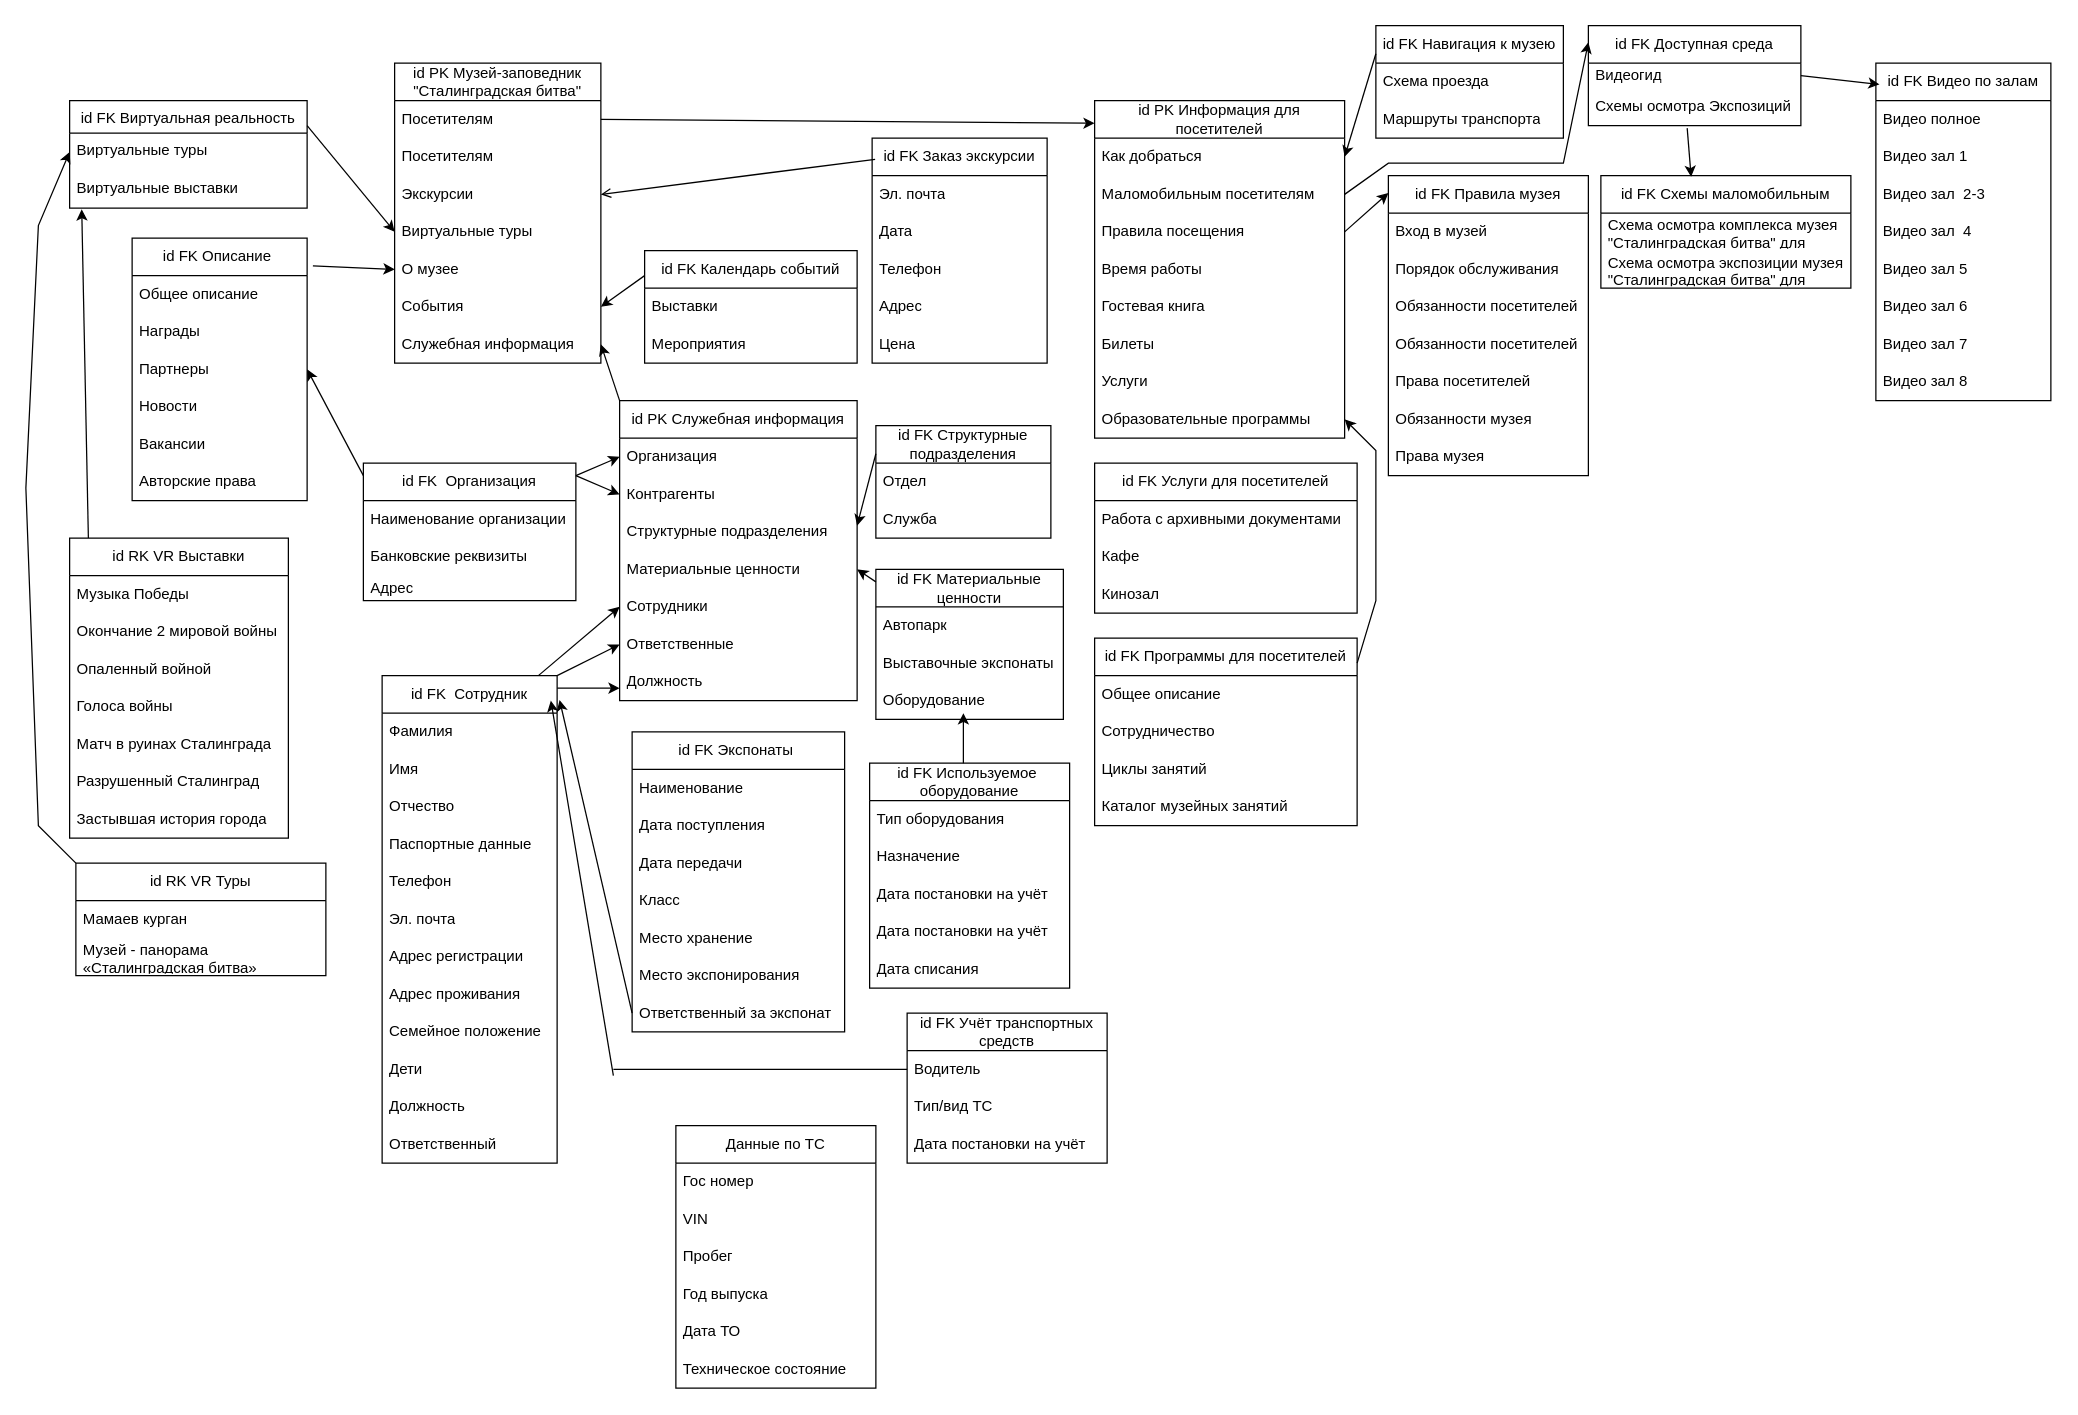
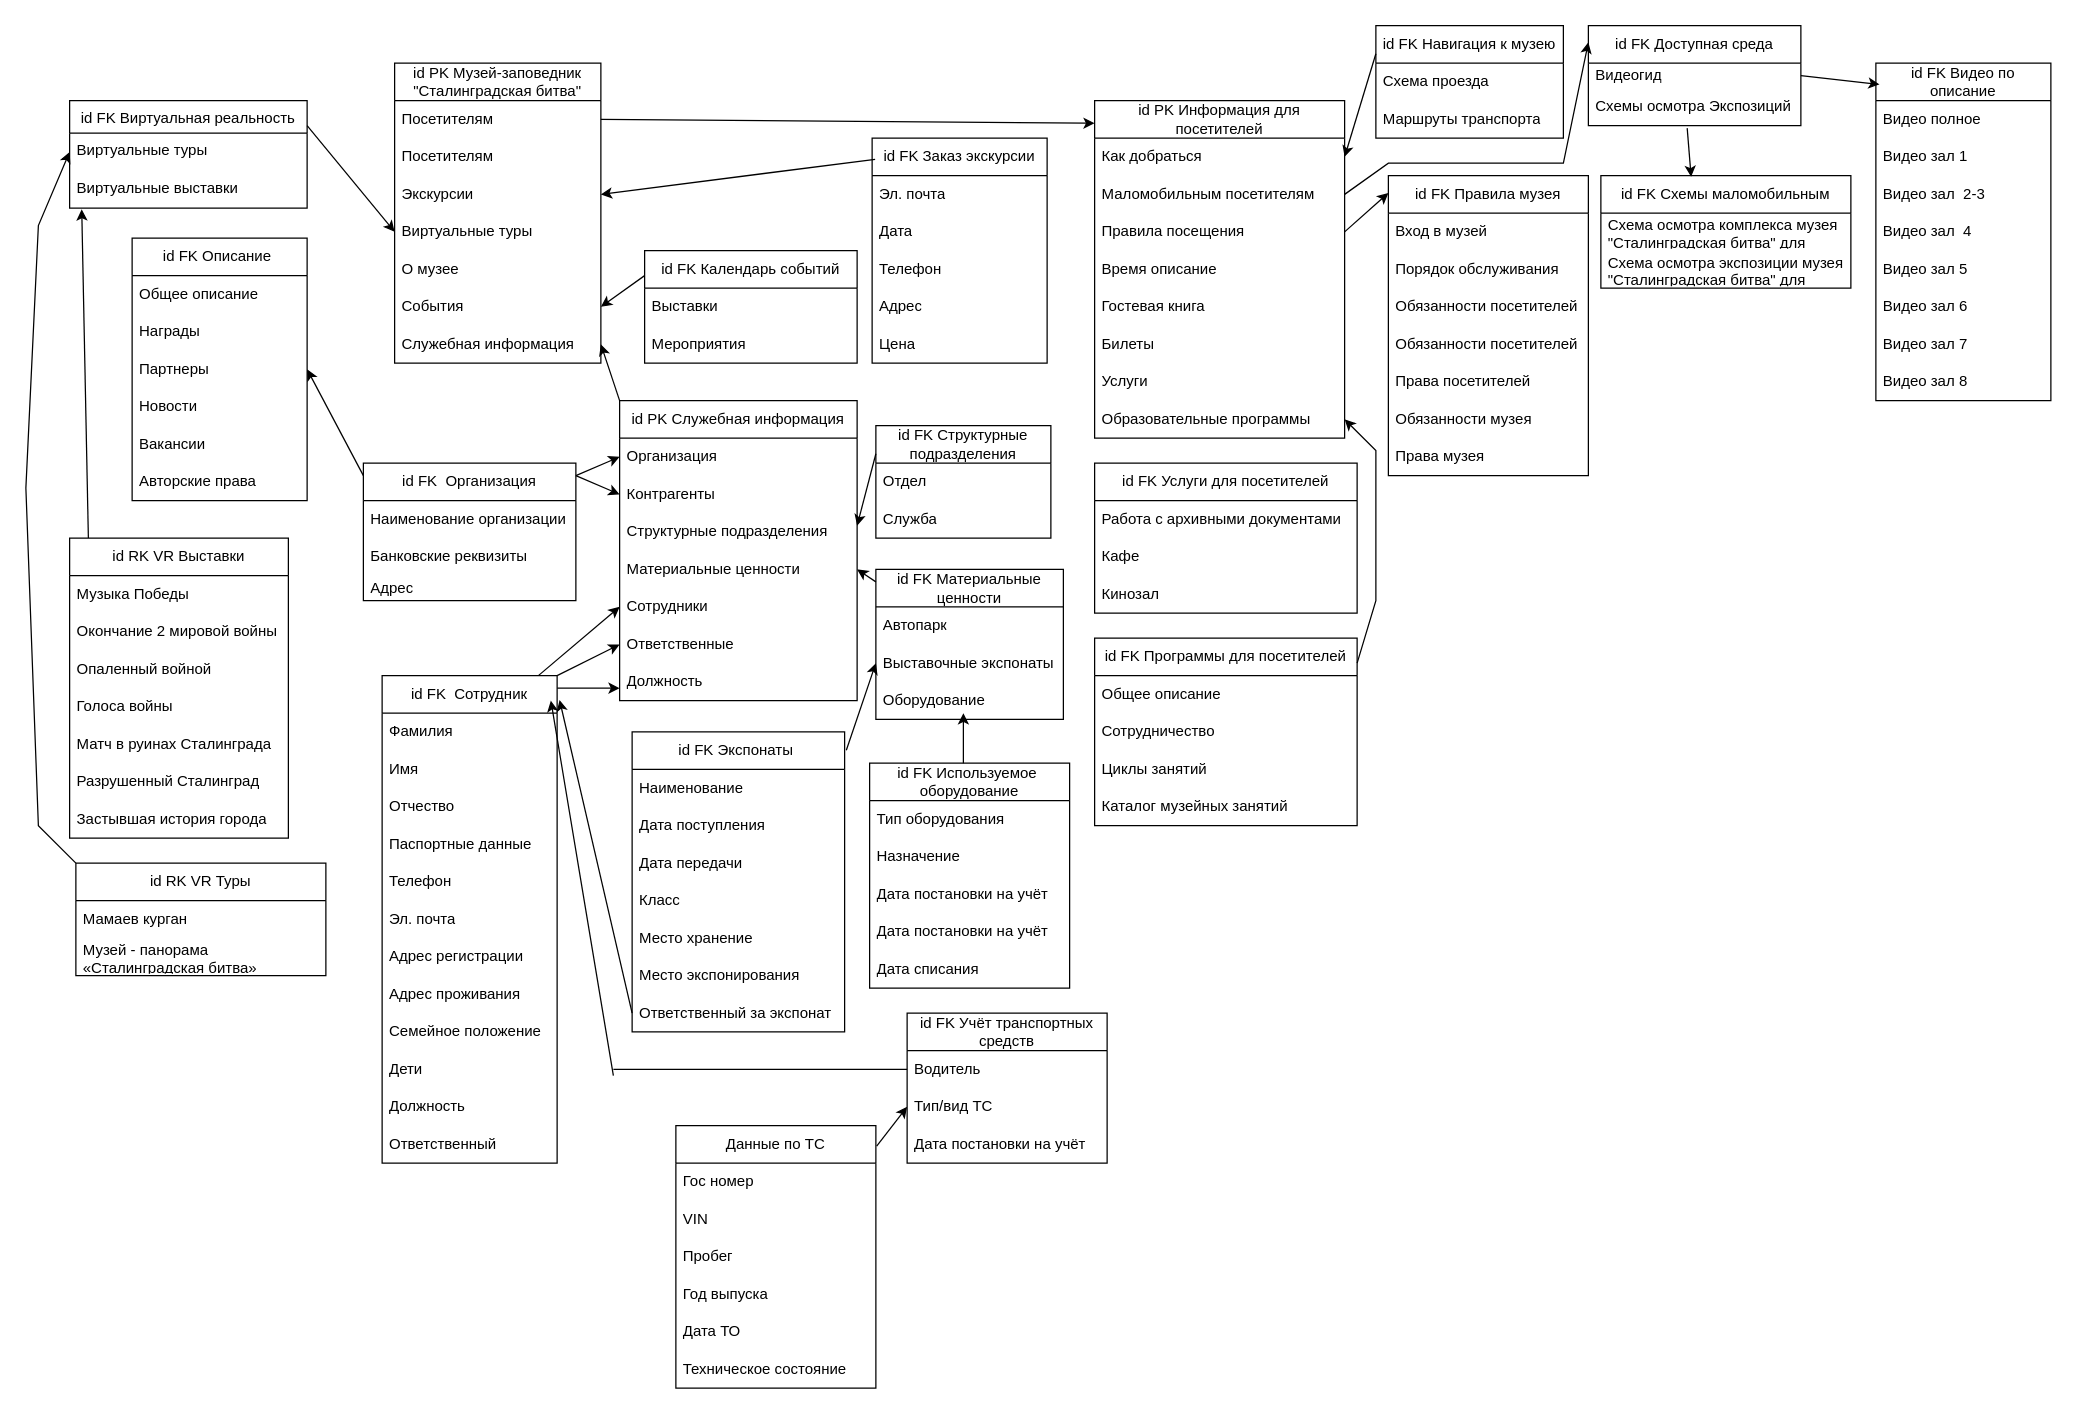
(1963, 82) -> (1963, 82)
(608, 193) -> (611, 193)
(349, 267) -> none
(1150, 269) -> (1159, 269)
none -> (859, 711)
none -> (889, 1130)
